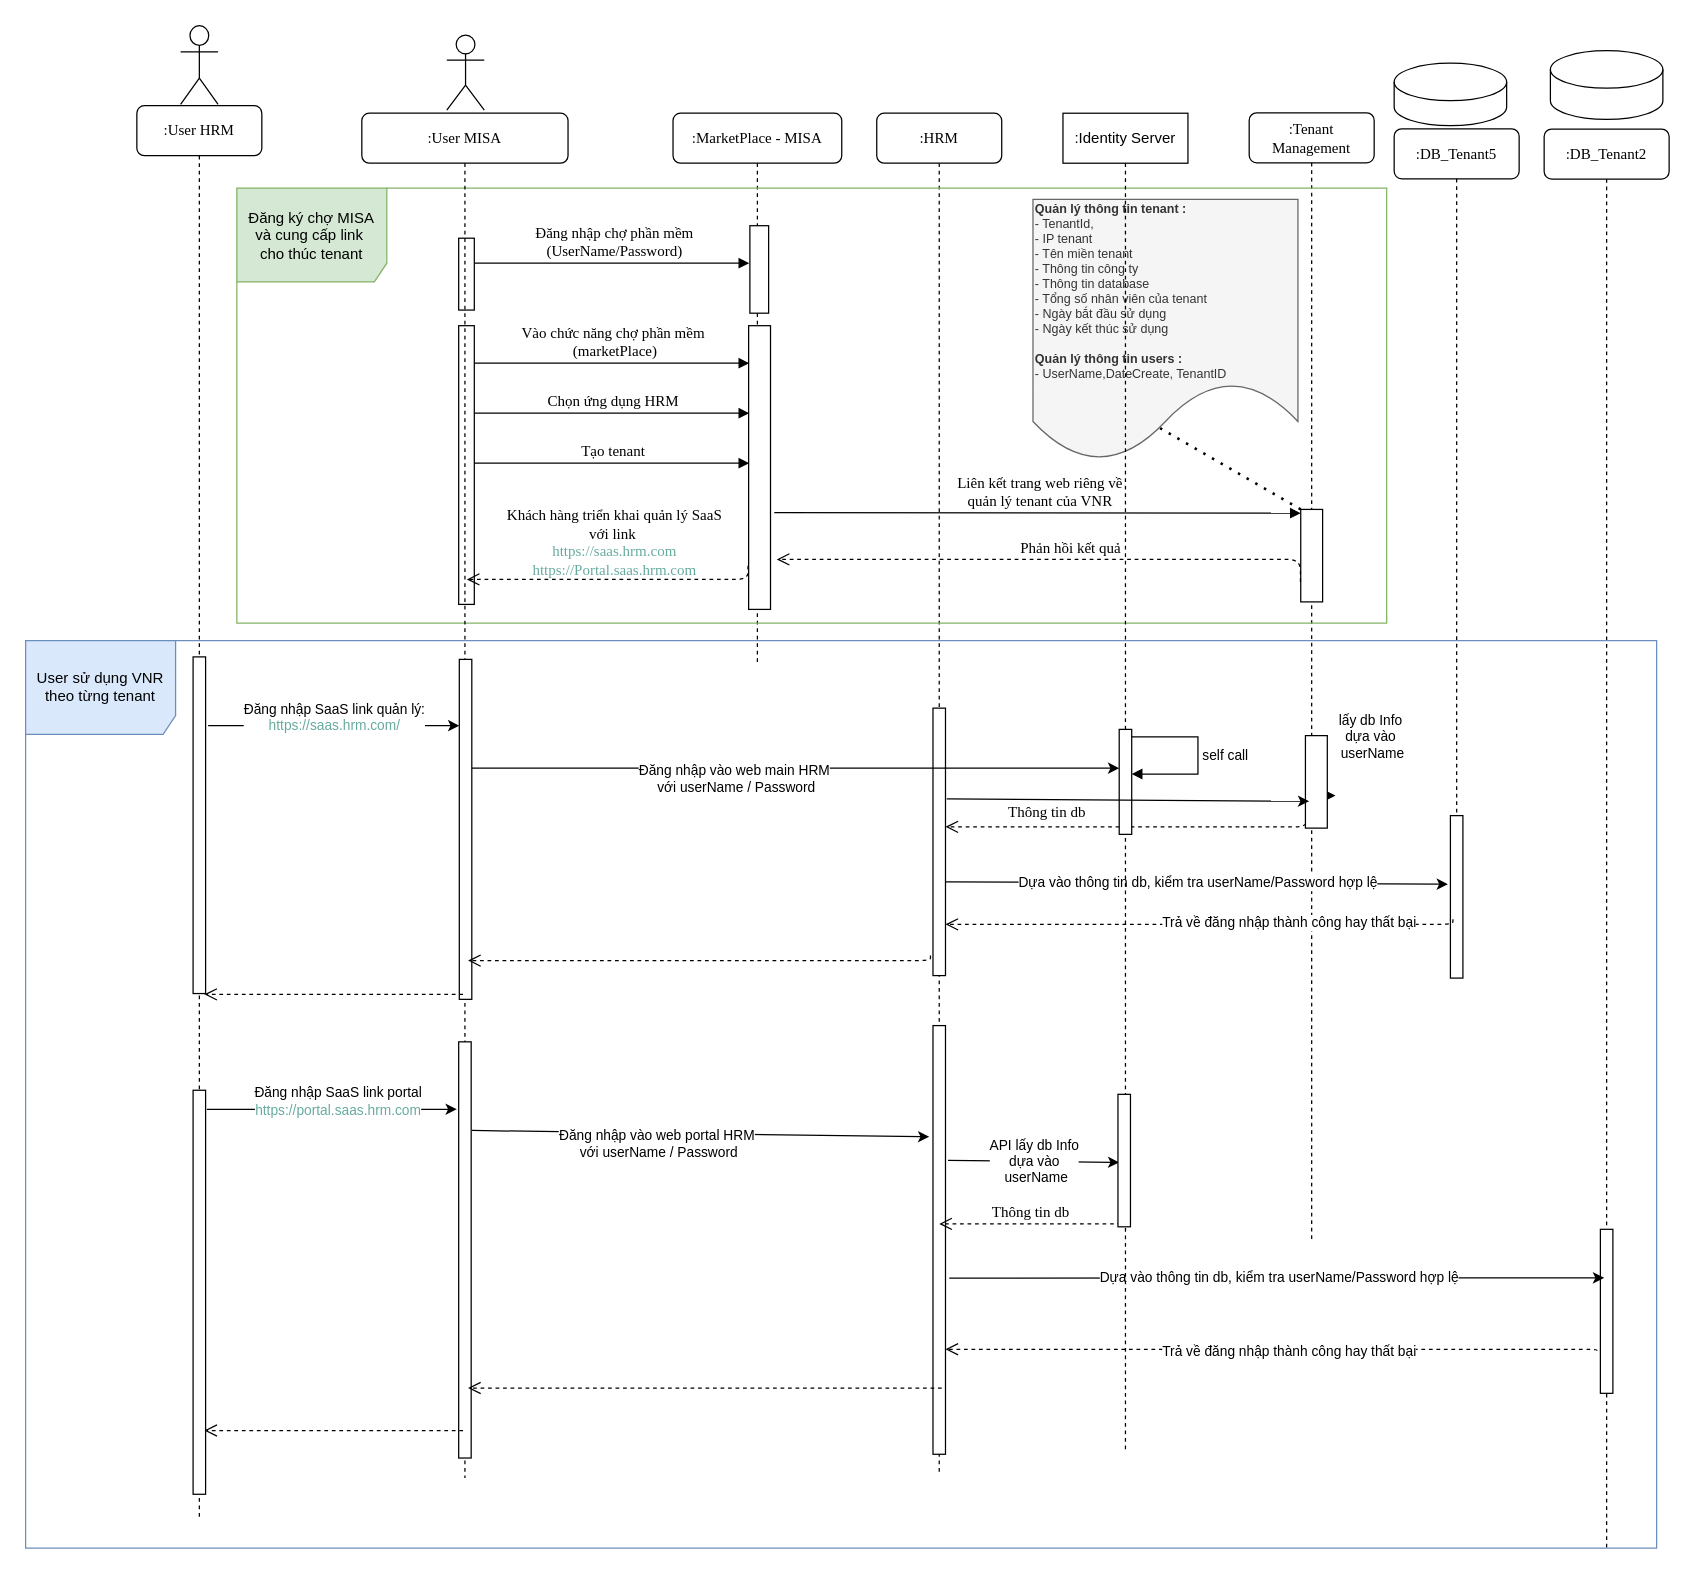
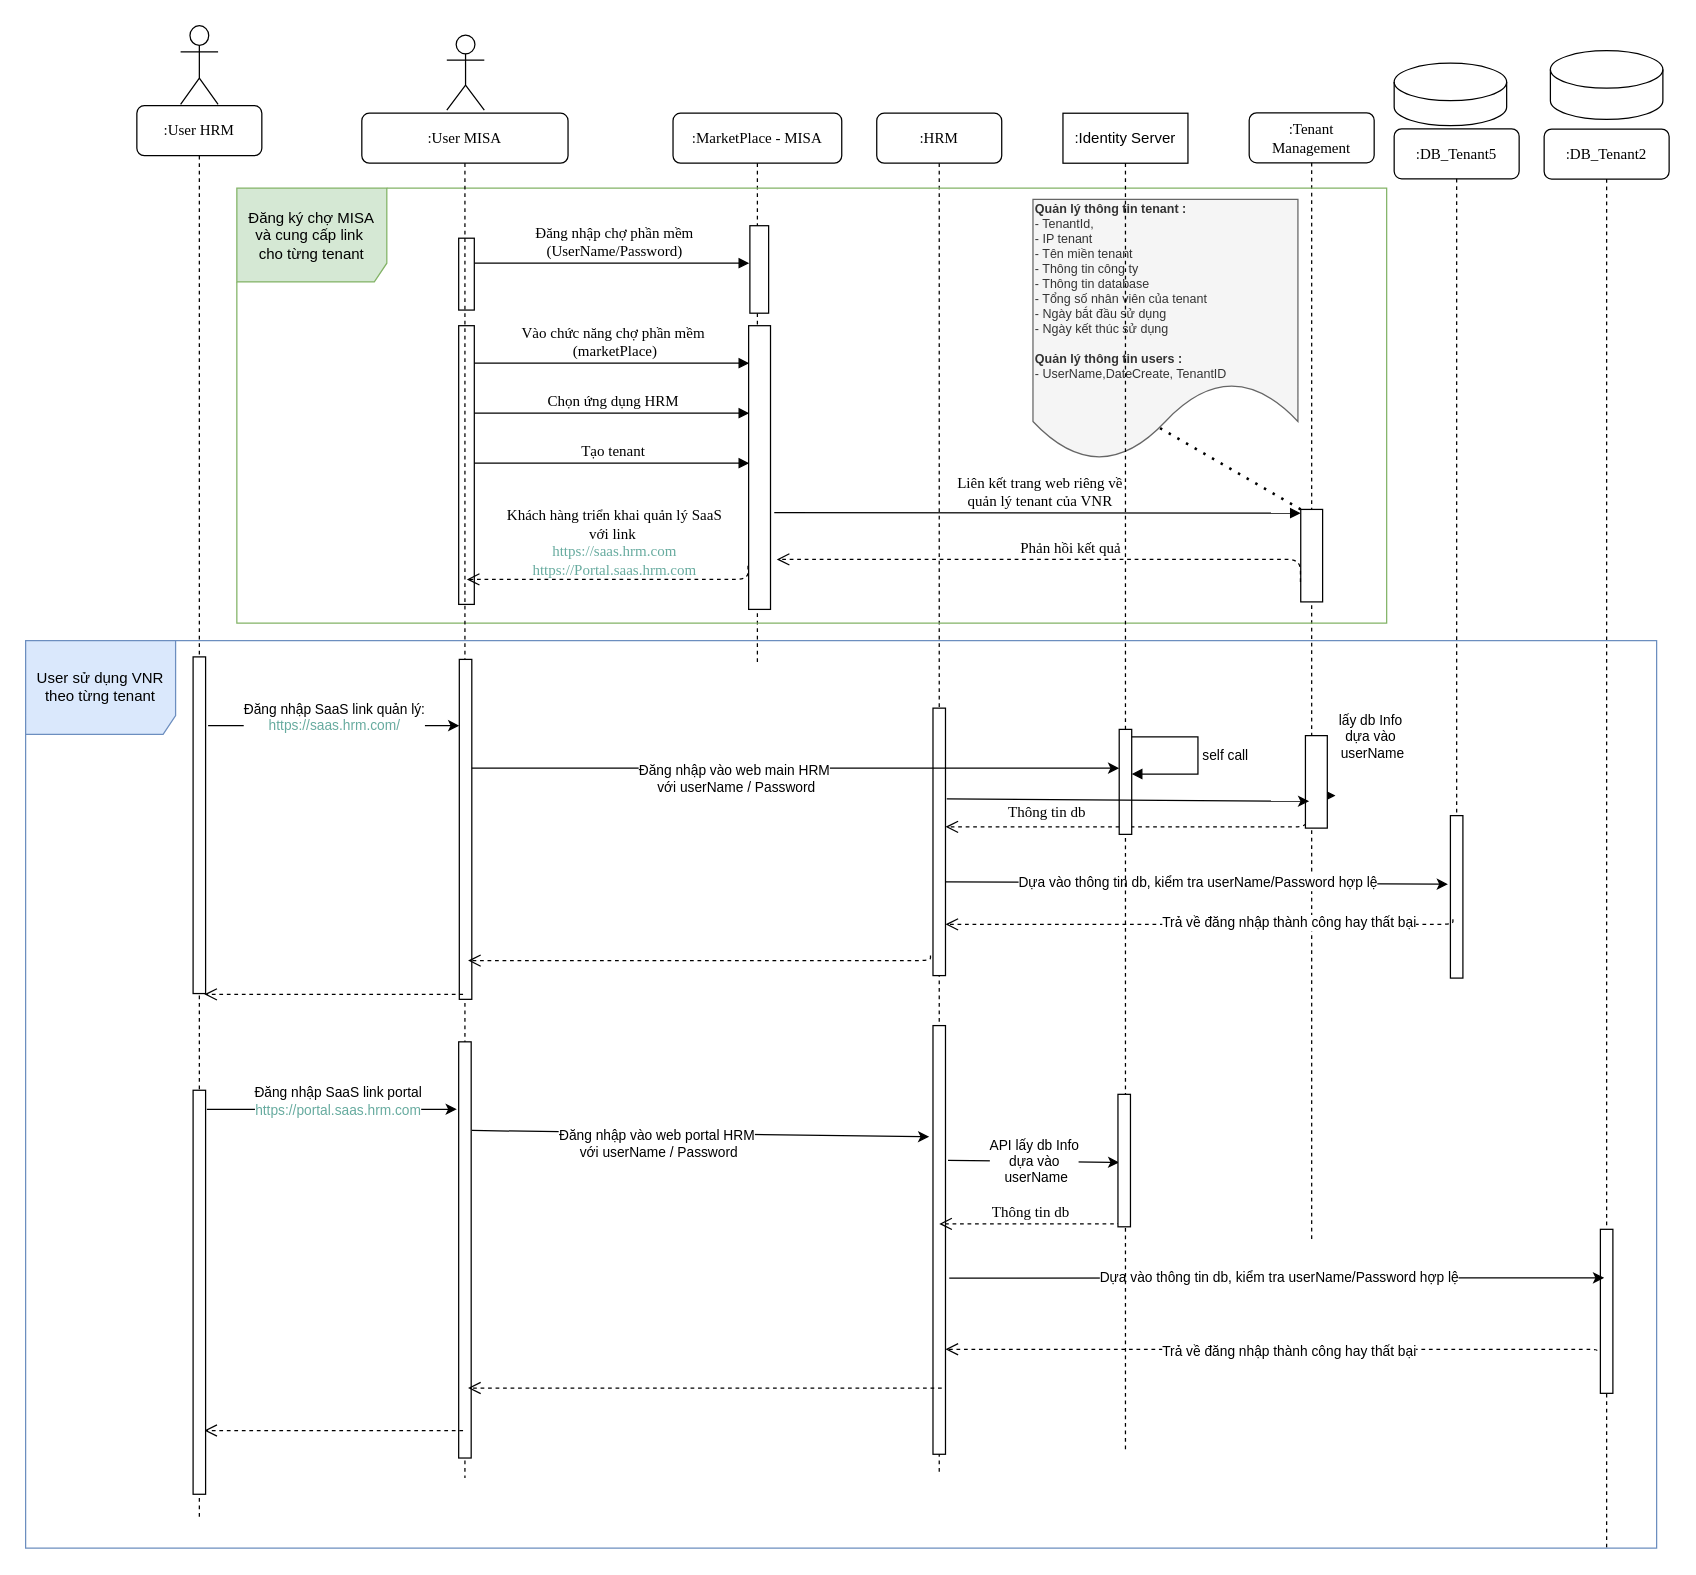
(312, 236) -> (312, 236)
